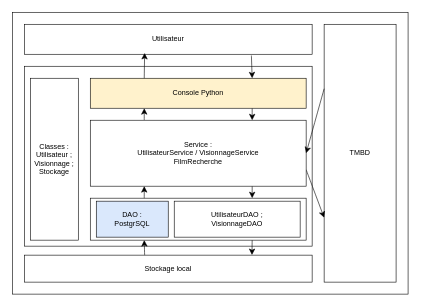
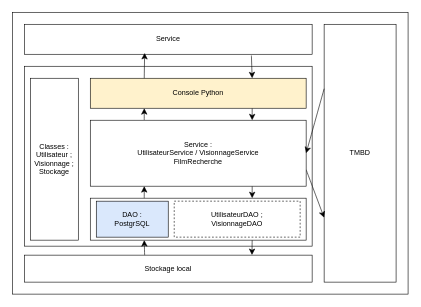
(168, 39) -> (168, 39)
(237, 219) -> (237, 219)
